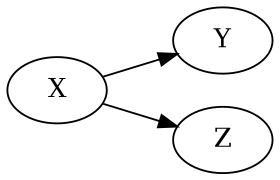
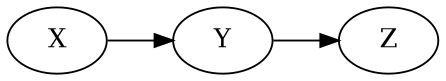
(131, 112) -> (297, 41)
